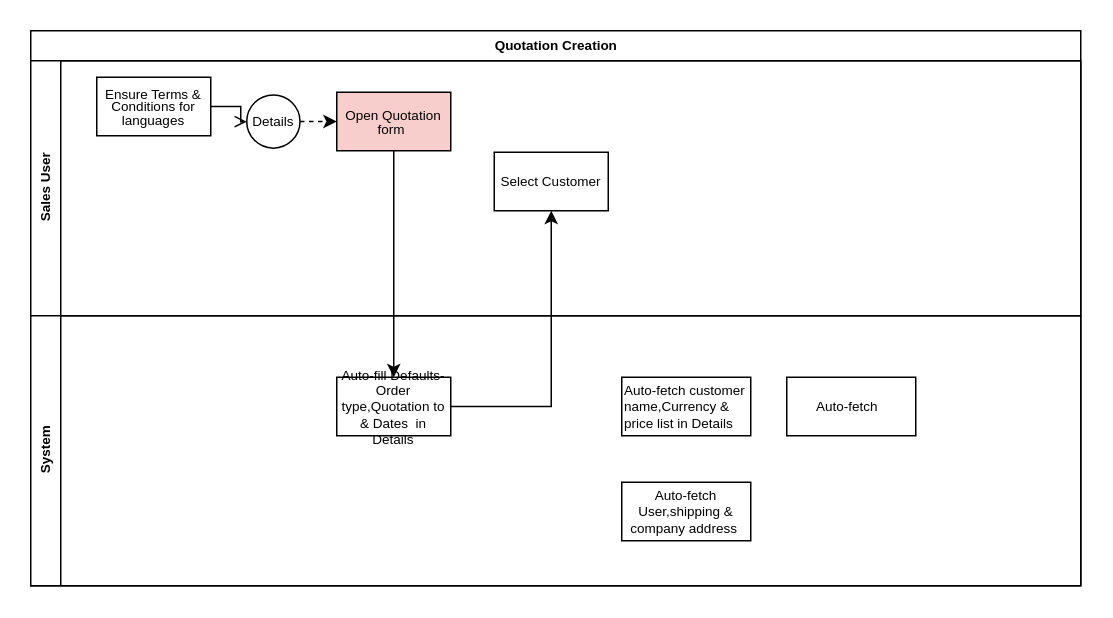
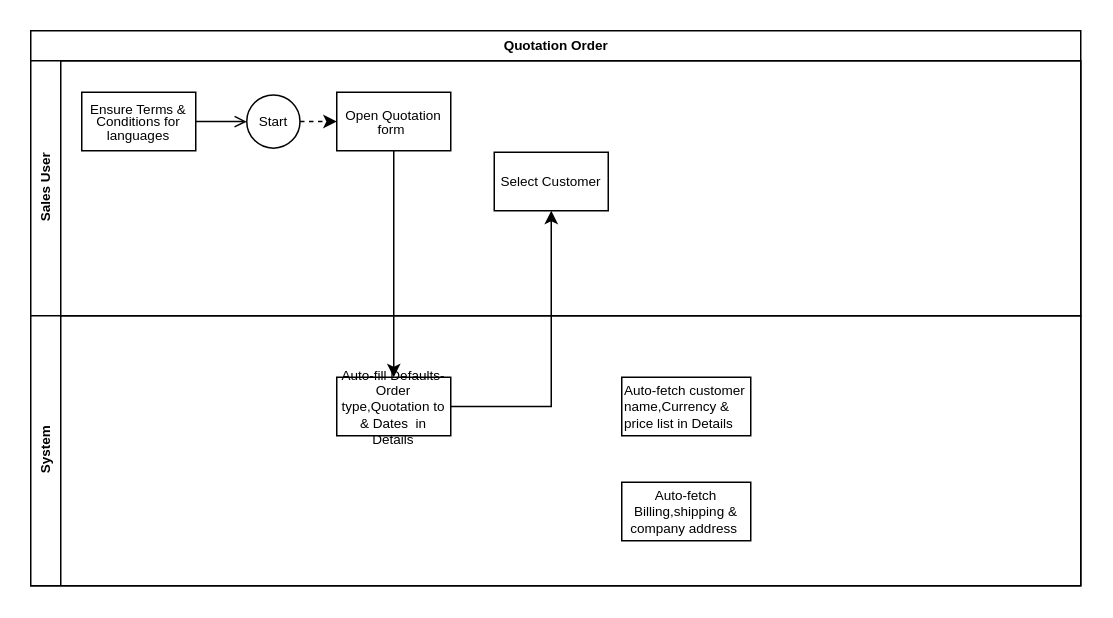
(557, 46) -> (557, 46)
(154, 107) -> (139, 122)
(274, 122) -> (274, 122)
(394, 122) -> (394, 122)
(851, 407) -> none
(686, 512) -> (686, 512)
